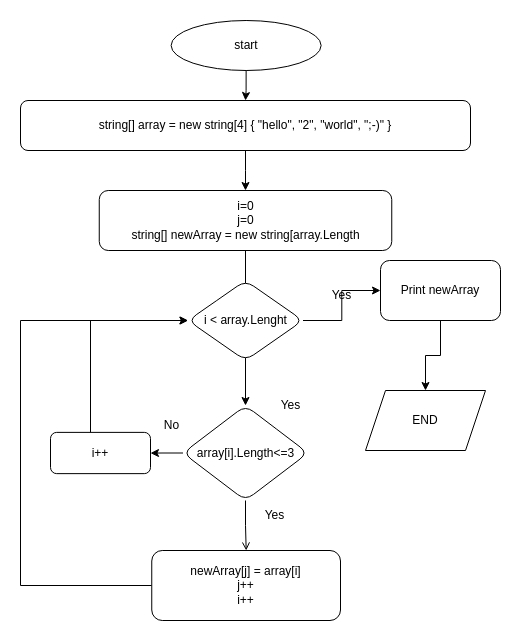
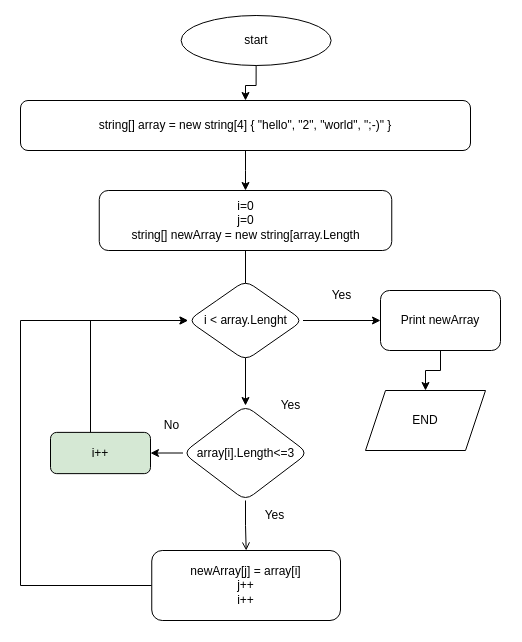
(246, 46) -> (256, 41)
(441, 291) -> (441, 321)
(101, 453) -> (101, 453)
